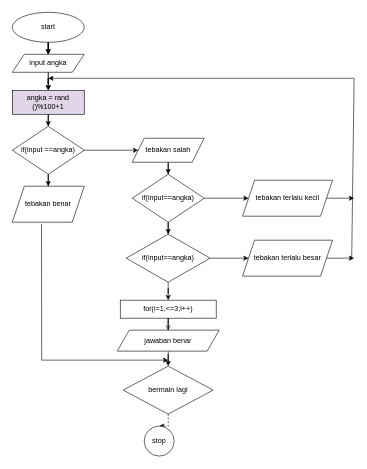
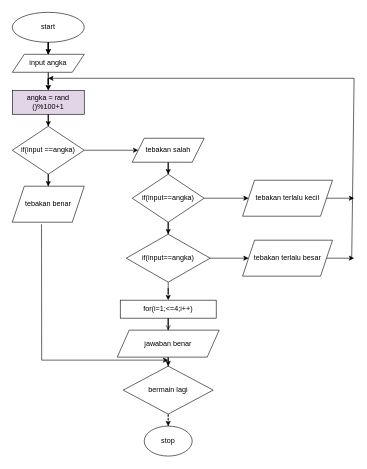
(168, 309) -> (168, 309)
(168, 341) -> (168, 344)
(159, 441) -> (168, 441)
